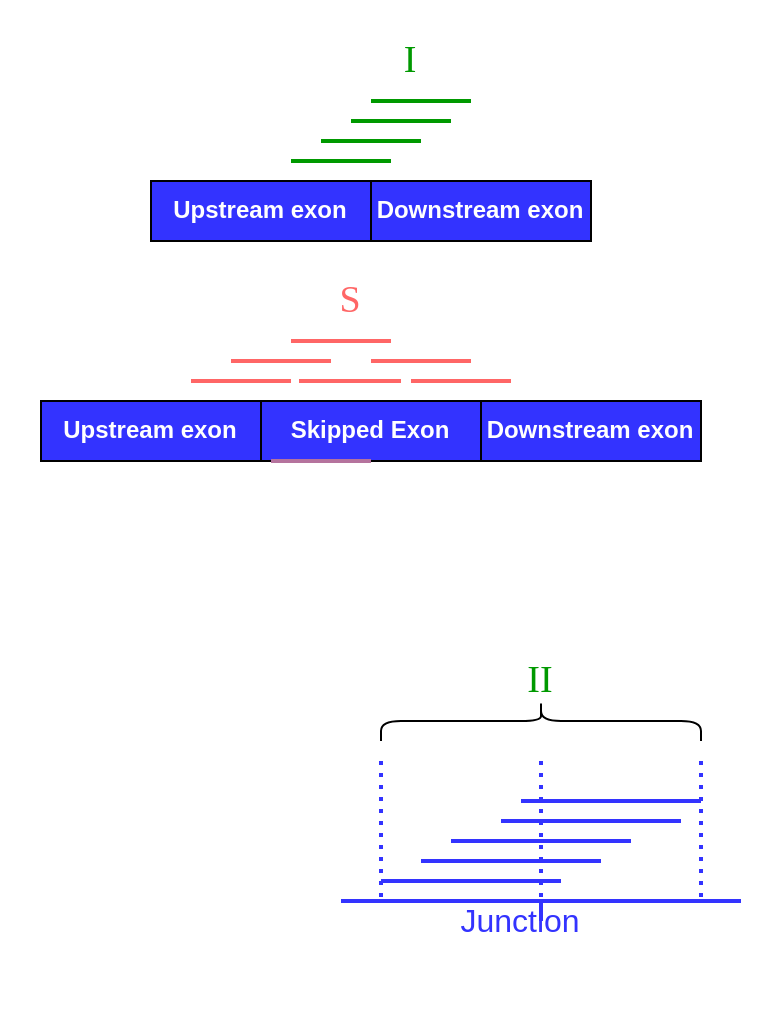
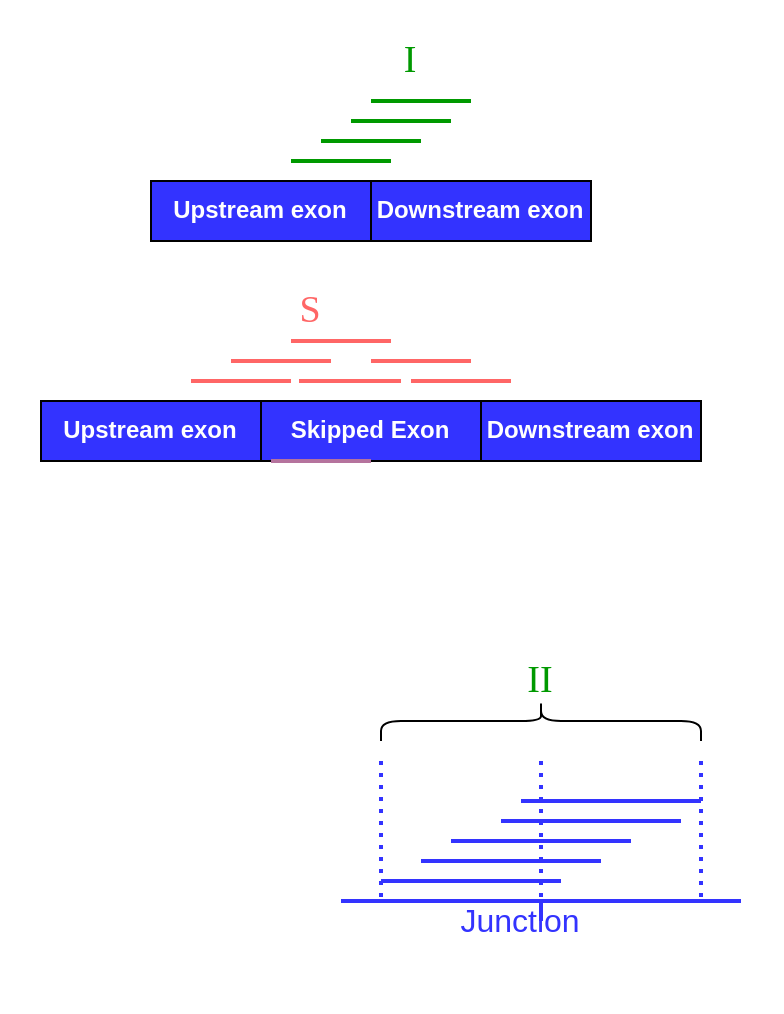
(351, 301) -> (311, 311)
